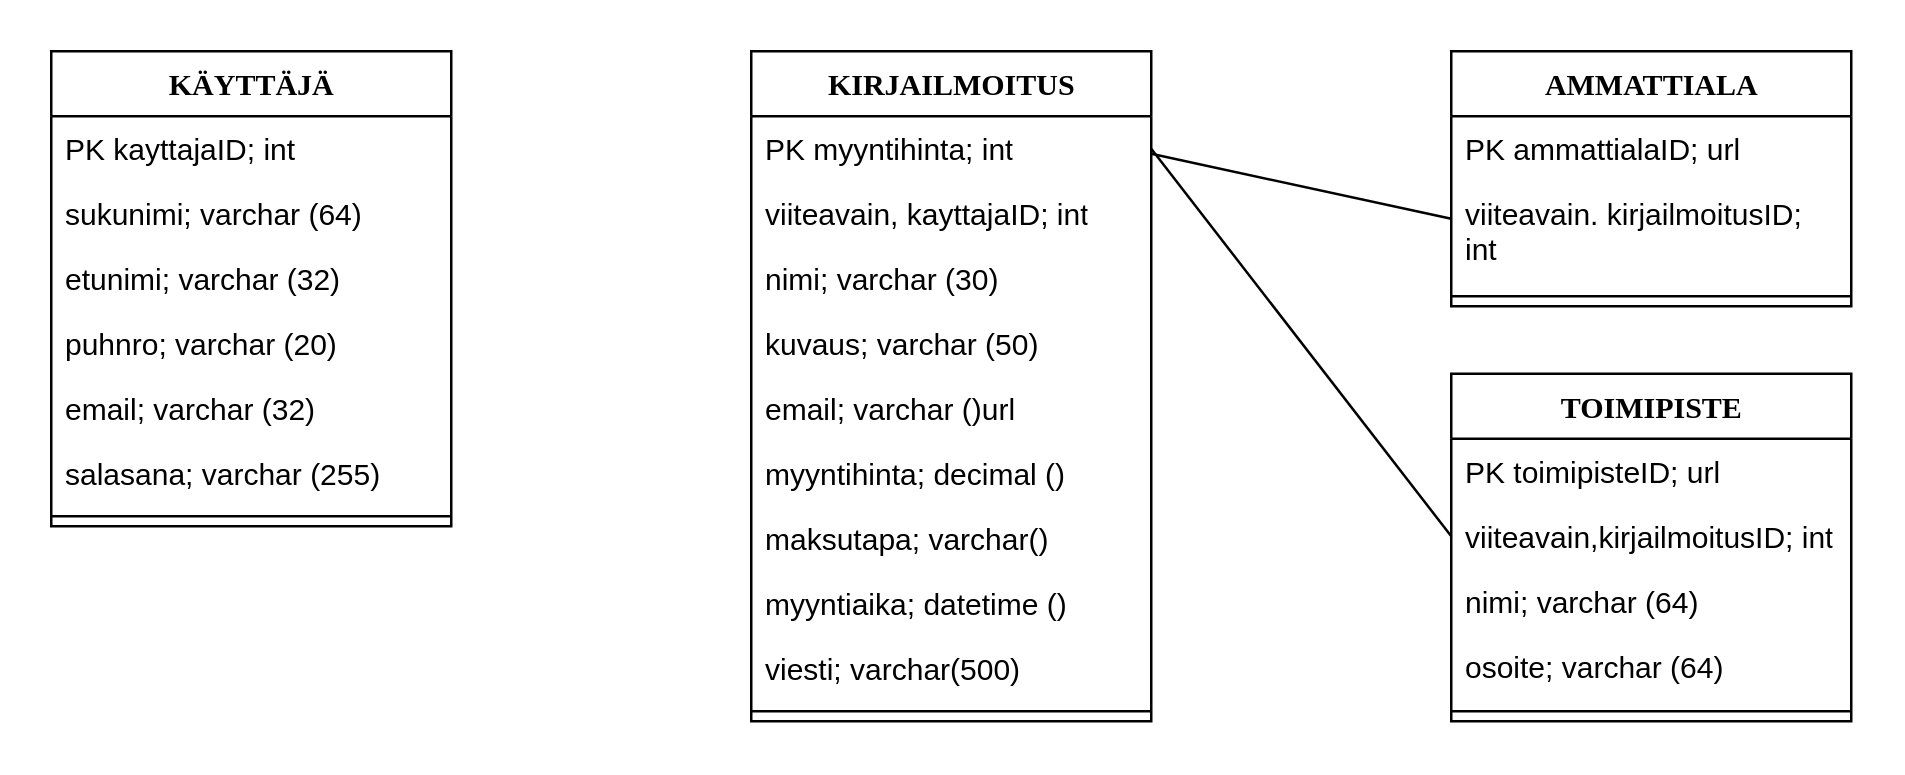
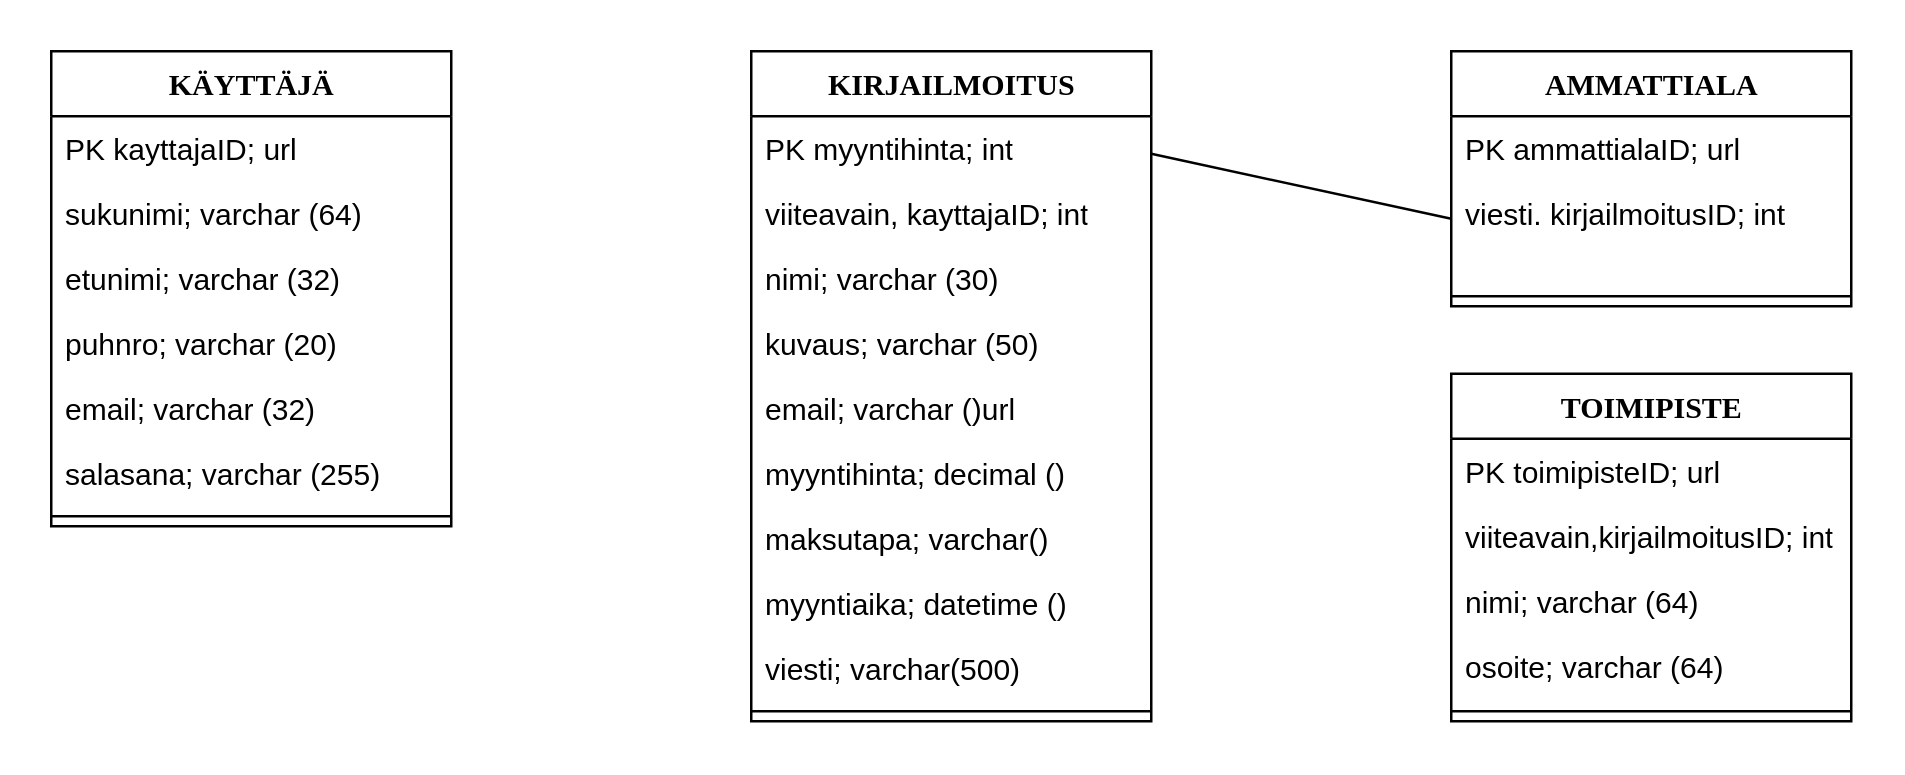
(202, 152) -> (202, 152)
(1654, 235) -> (1654, 235)
(1306, 348) -> none
